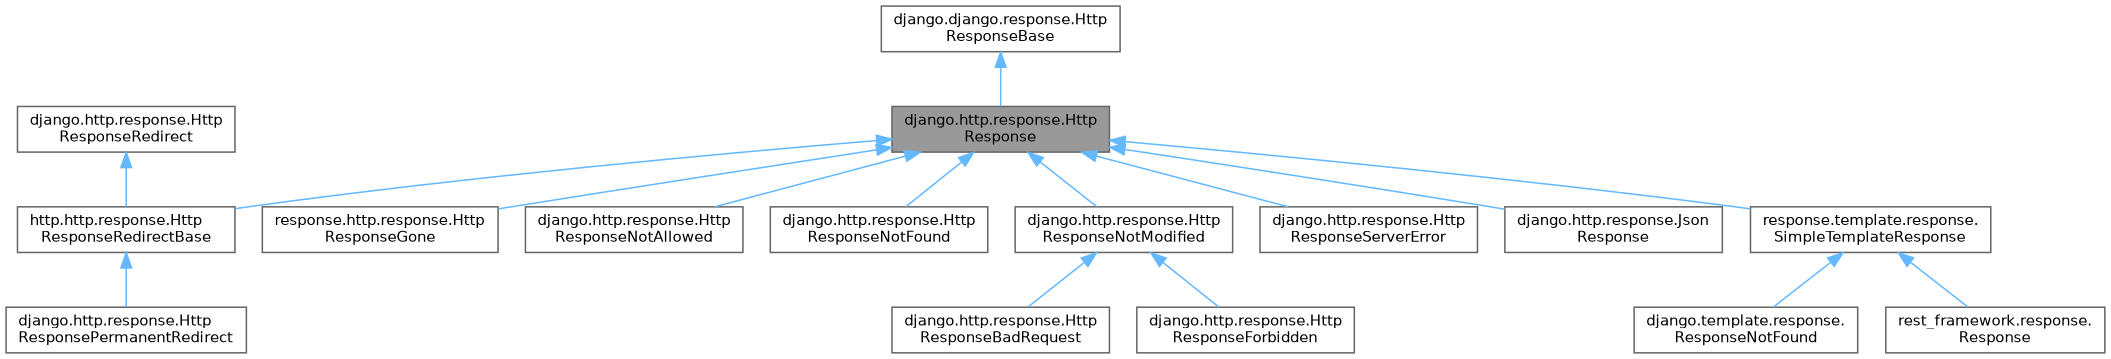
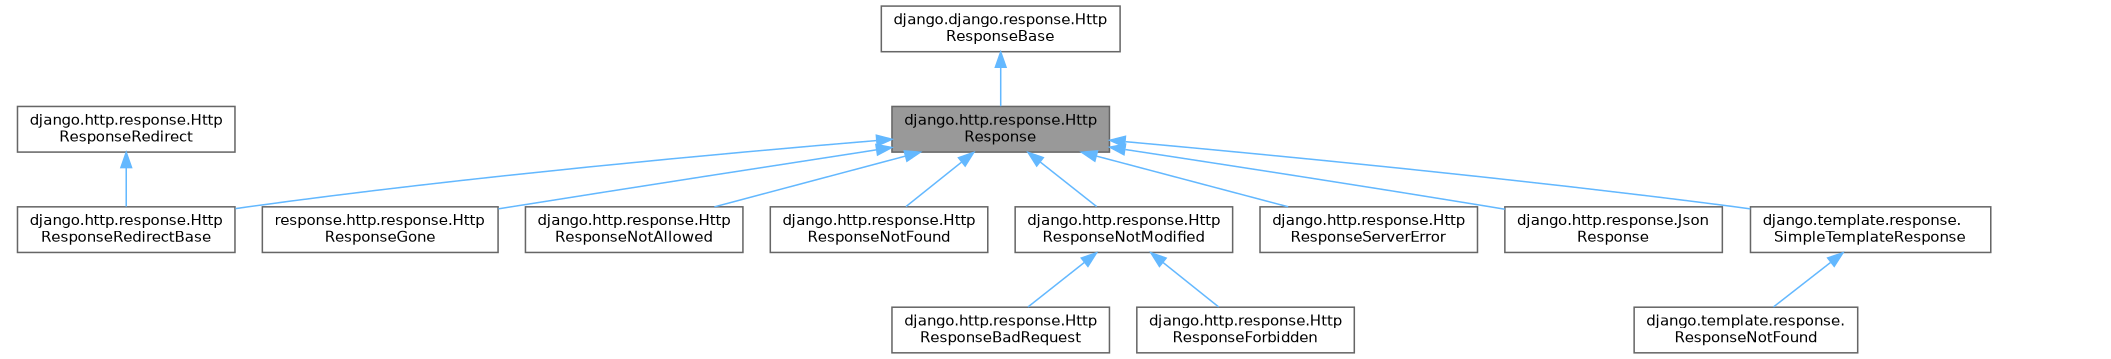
(126, 230) -> (126, 230)
(1871, 230) -> (1871, 230)
(126, 330) -> none
(1995, 330) -> none
